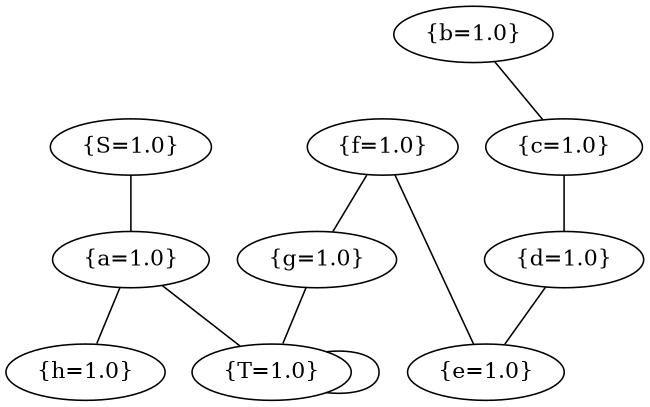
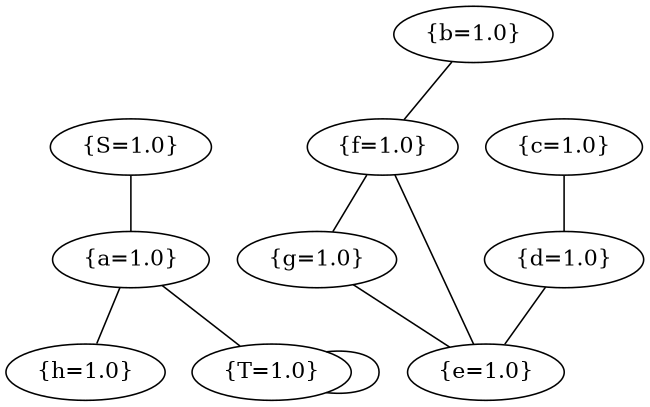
(519, 91) -> (428, 91)
(294, 316) -> (401, 316)
